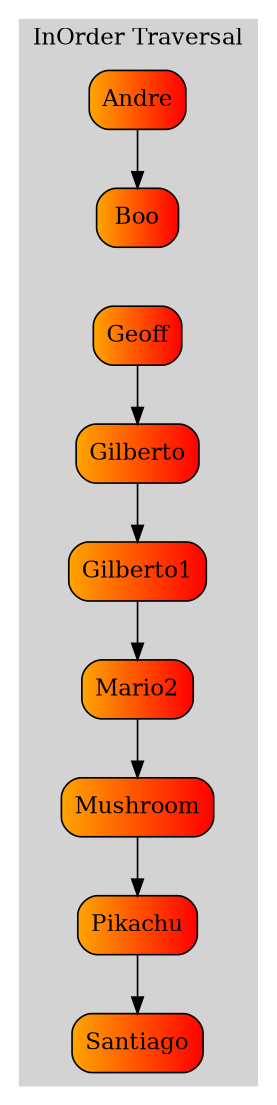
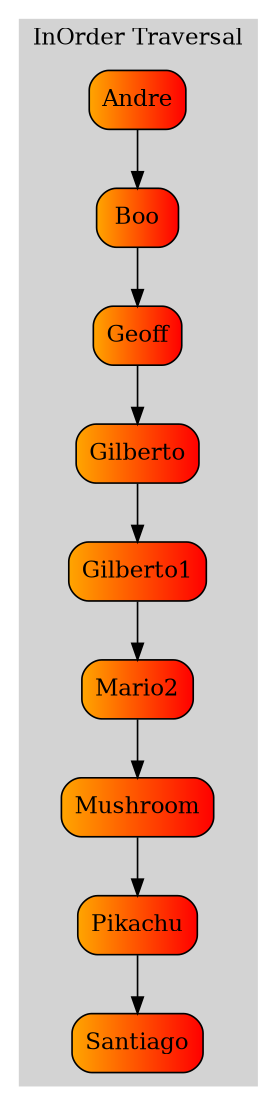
none -> (138, 269)
